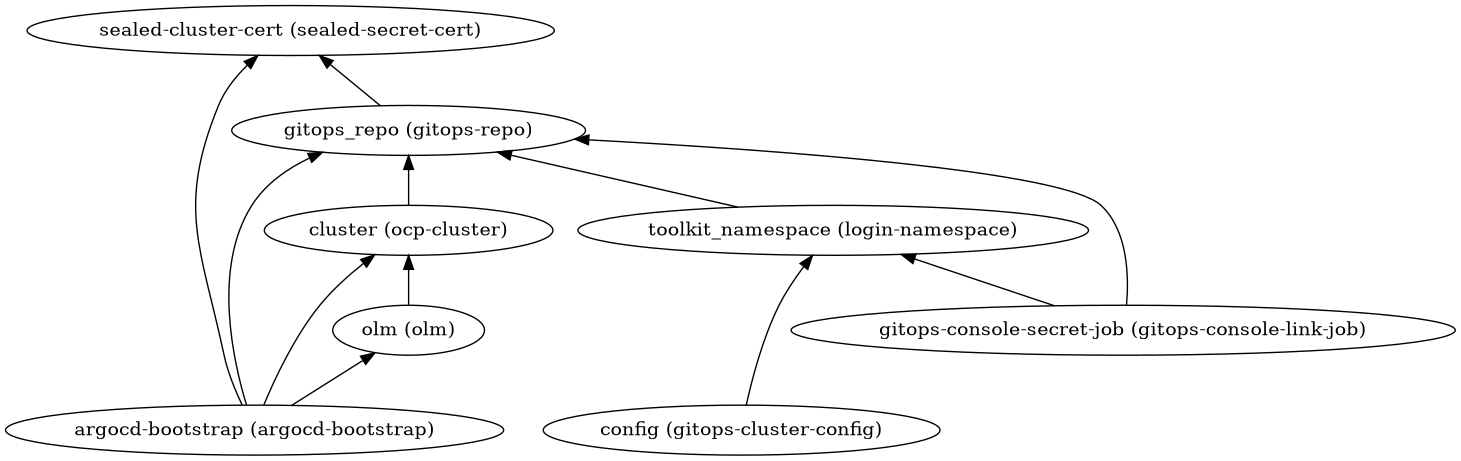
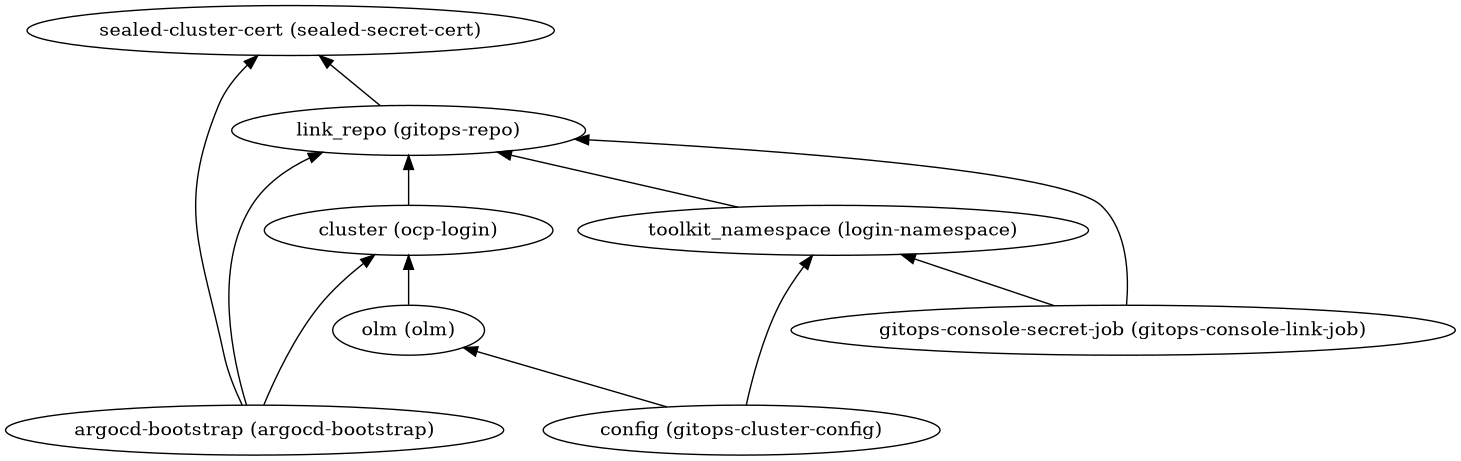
(409, 130) -> (409, 130)
(409, 230) -> (409, 230)
(327, 383) -> (572, 379)
